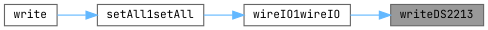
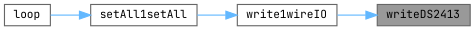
(31, 15) -> (27, 15)
(297, 15) -> (287, 15)
(437, 15) -> (424, 15)
